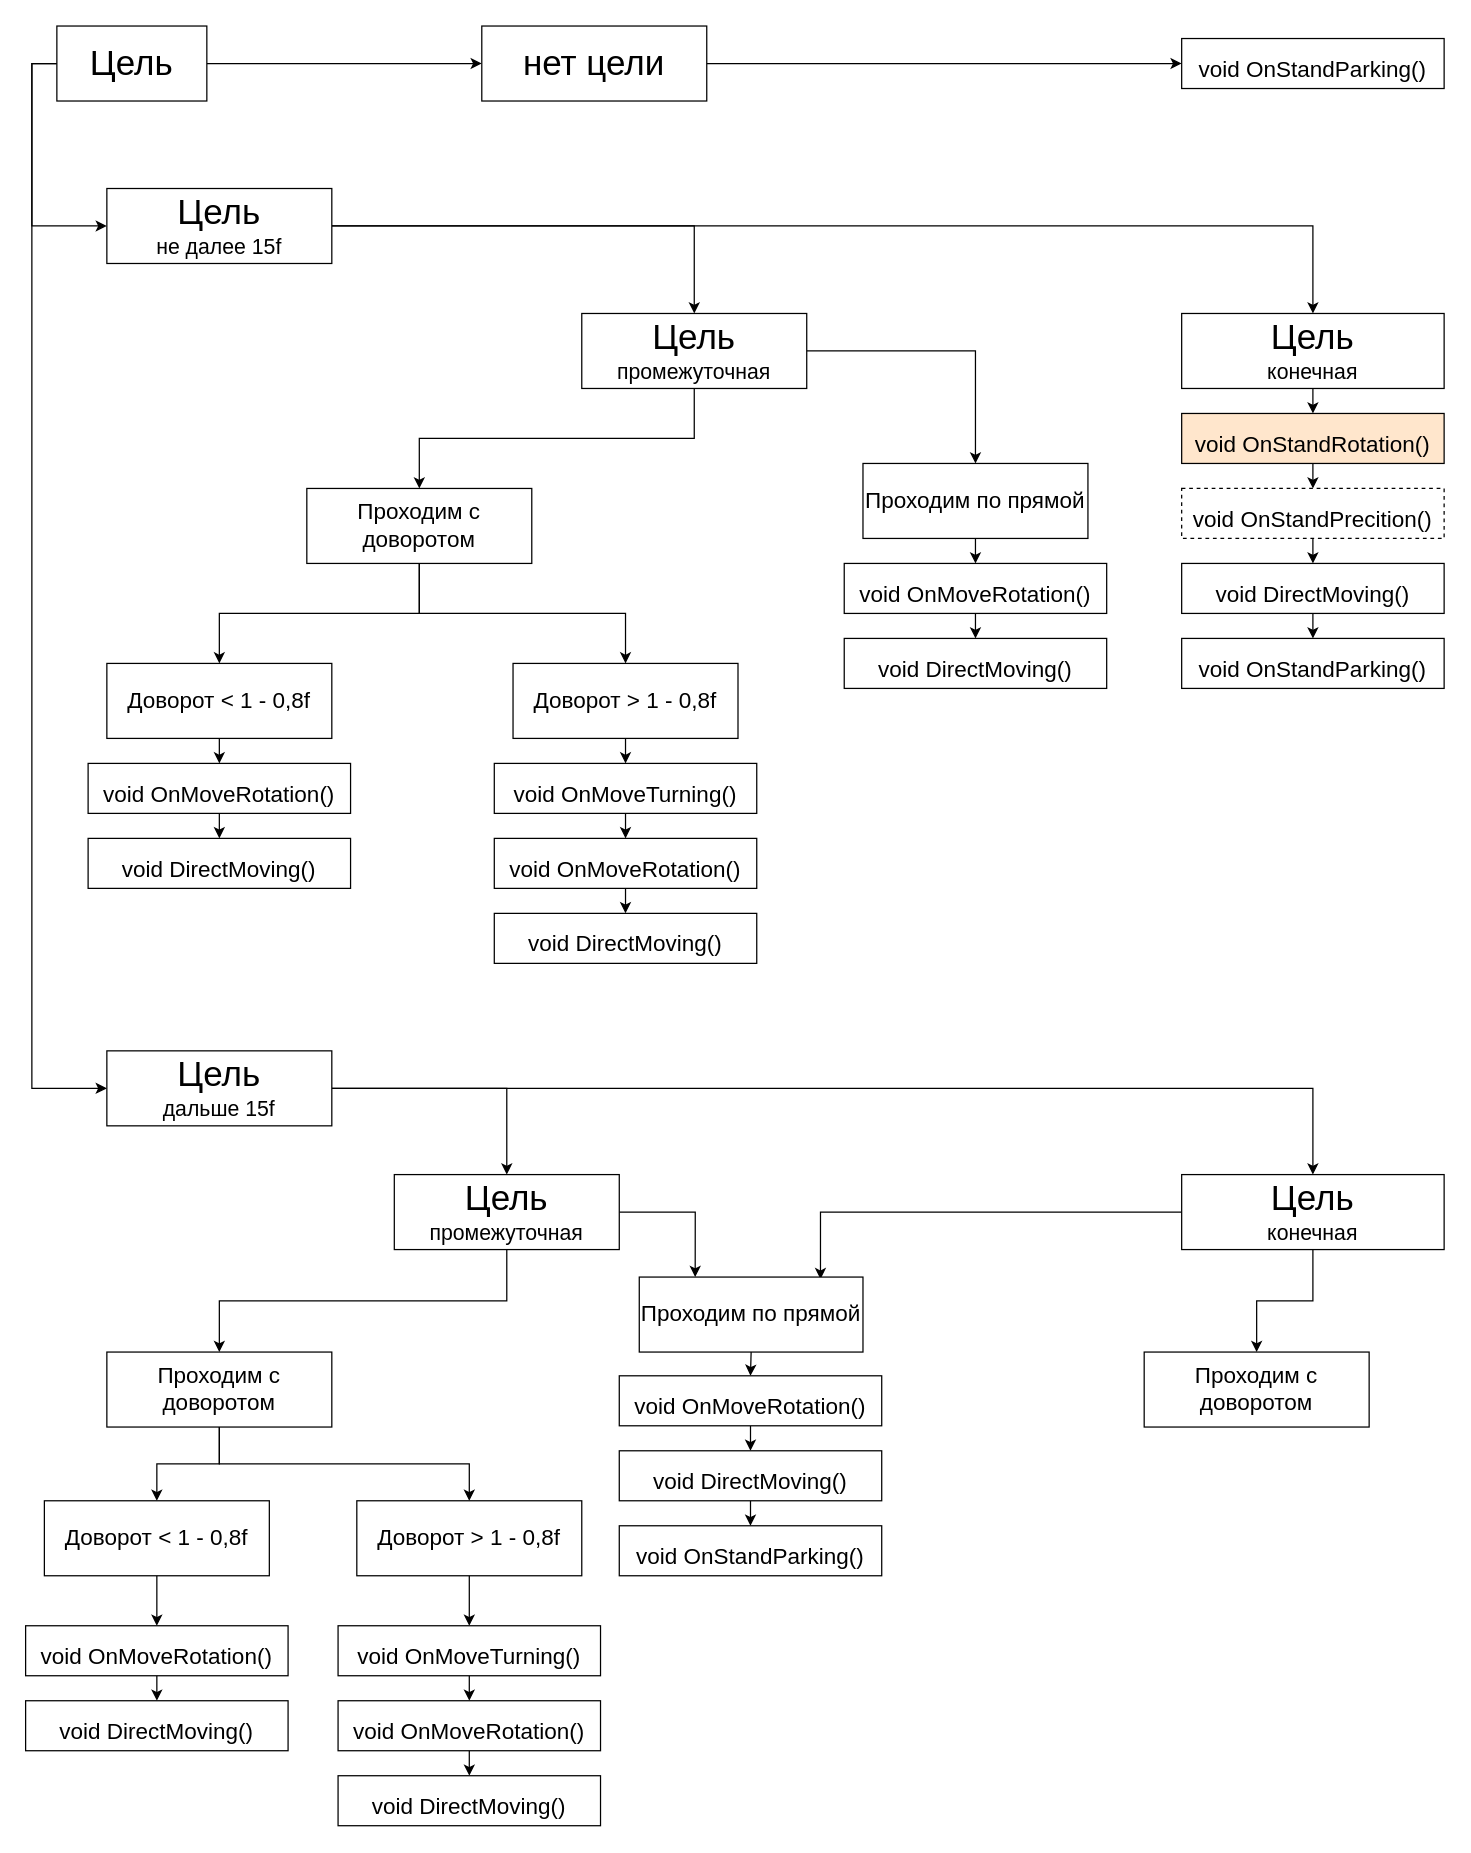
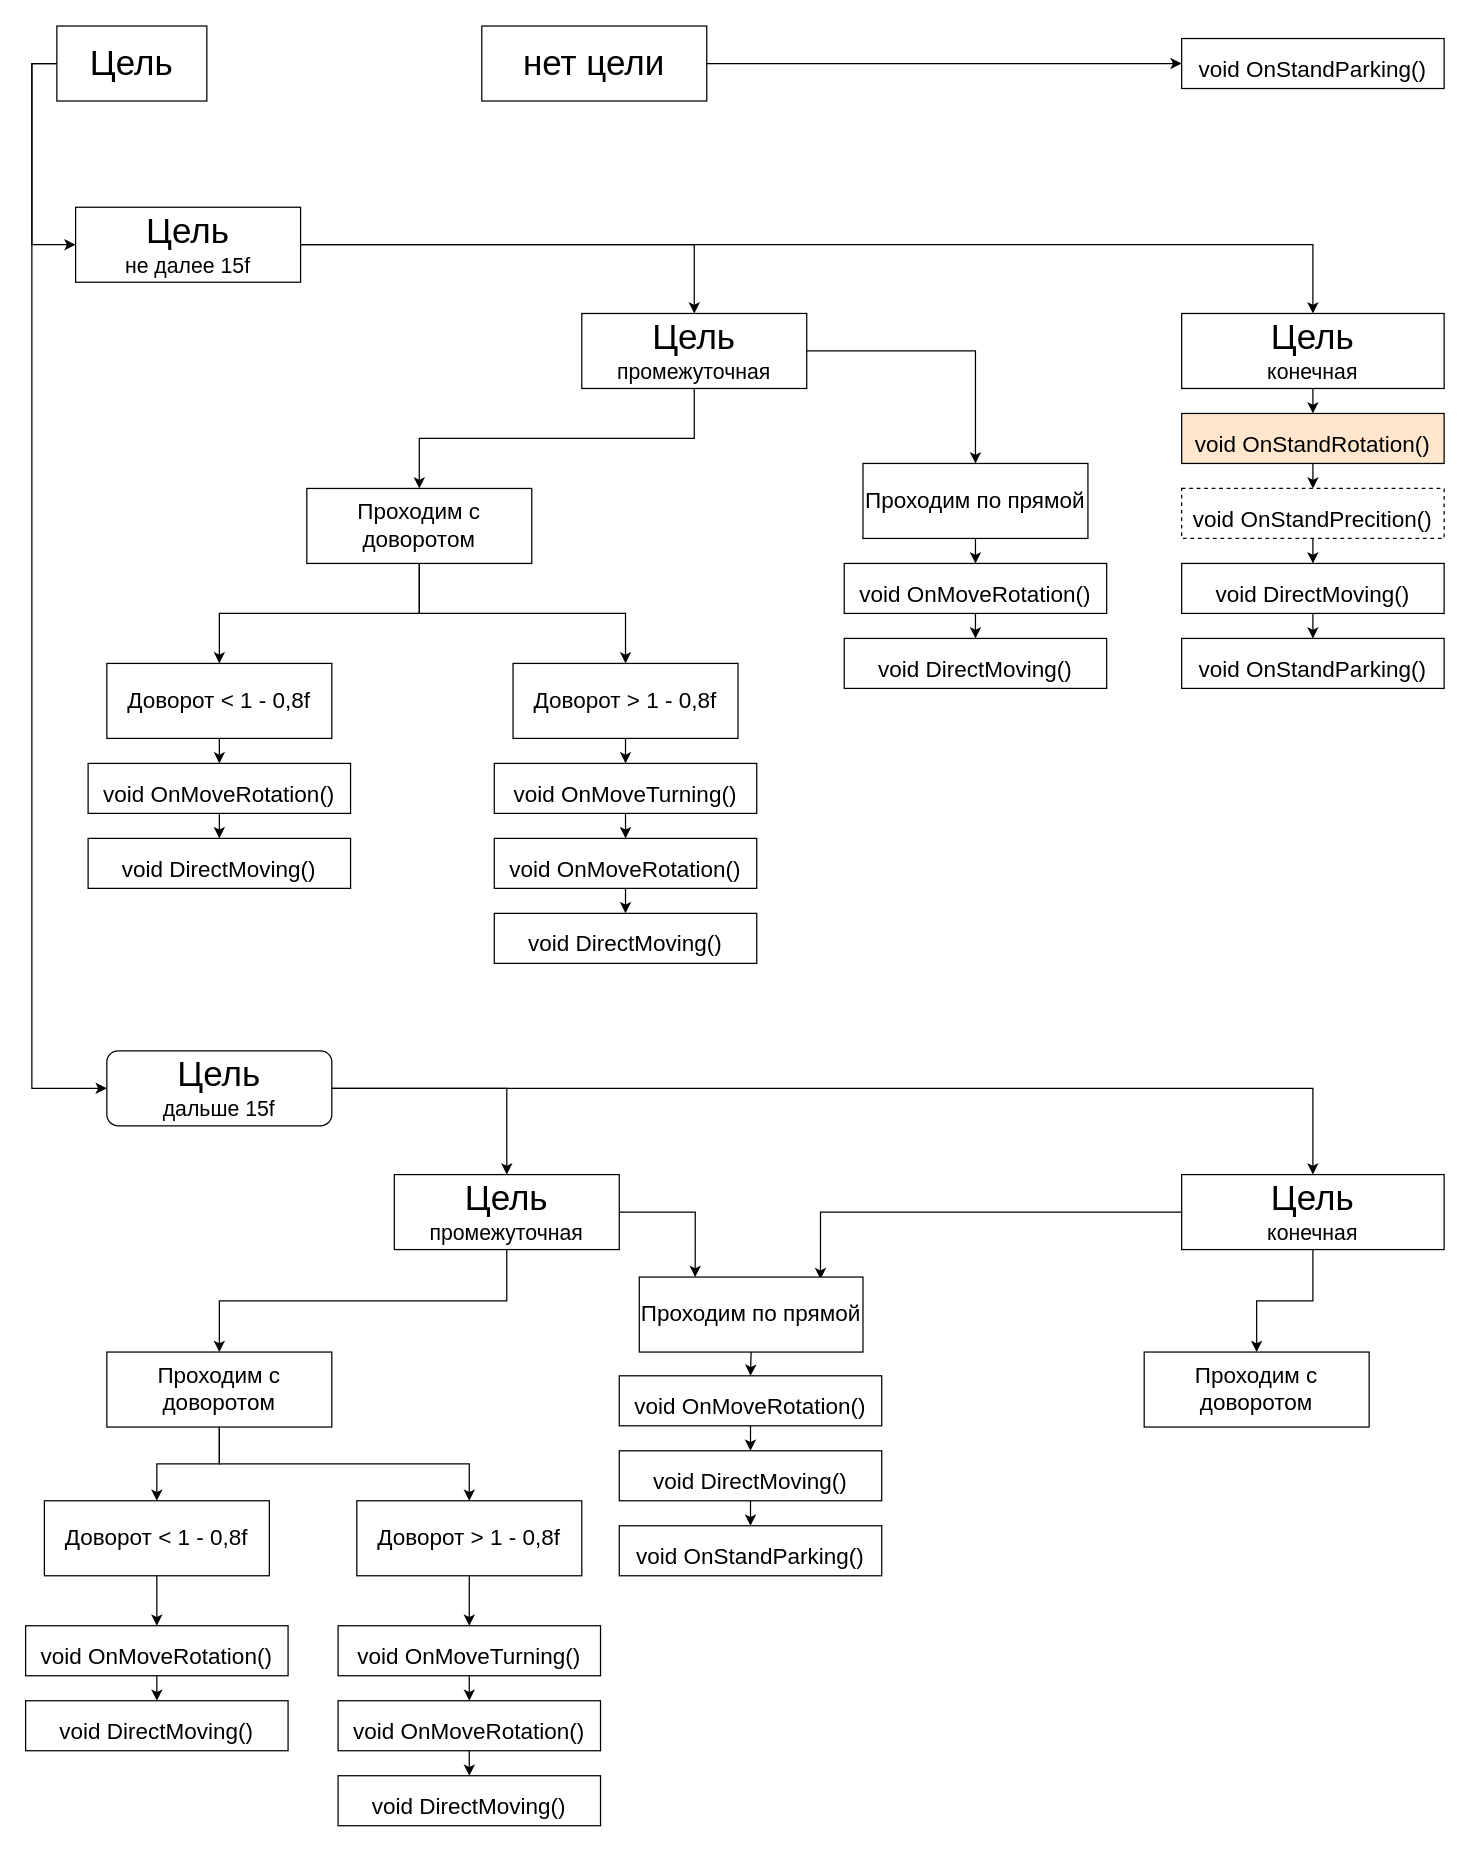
(340, 63) -> none
(219, 226) -> (188, 244)
(219, 1088) -> (219, 1088)
